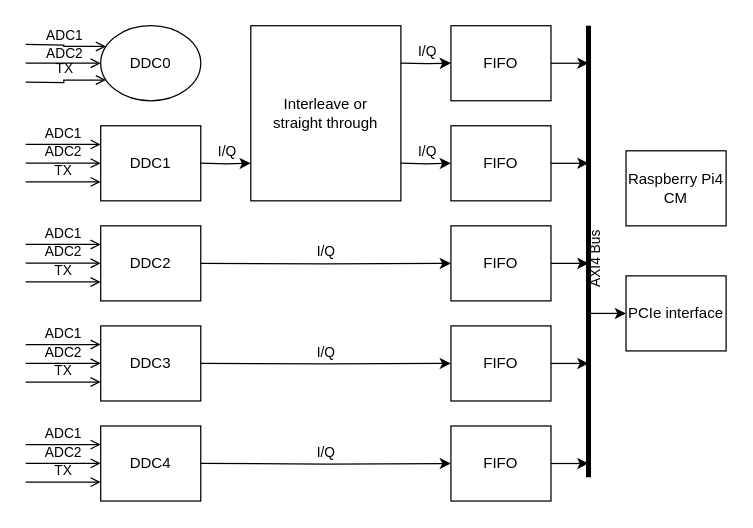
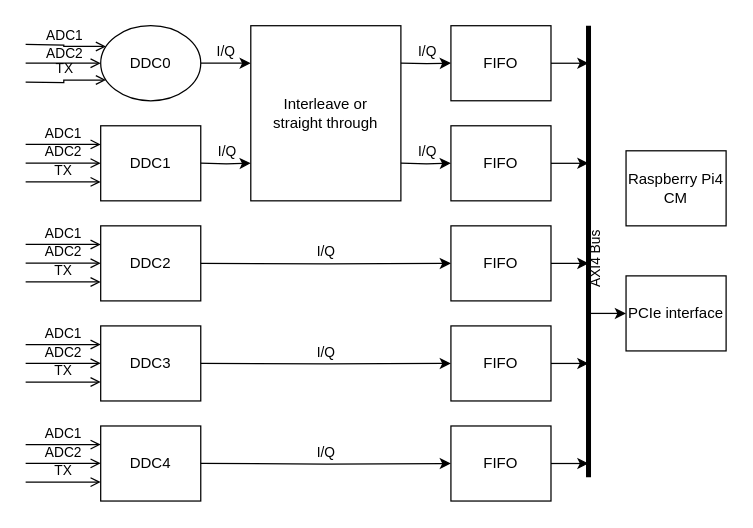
none -> (222, 63)
